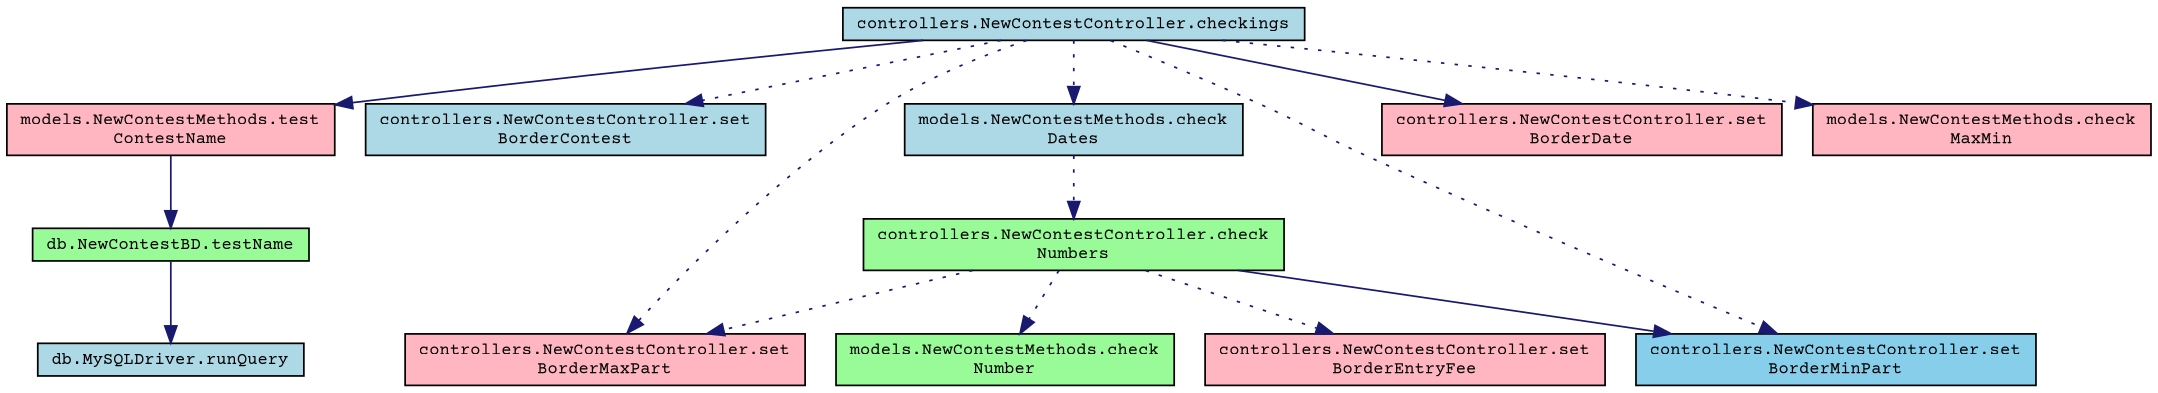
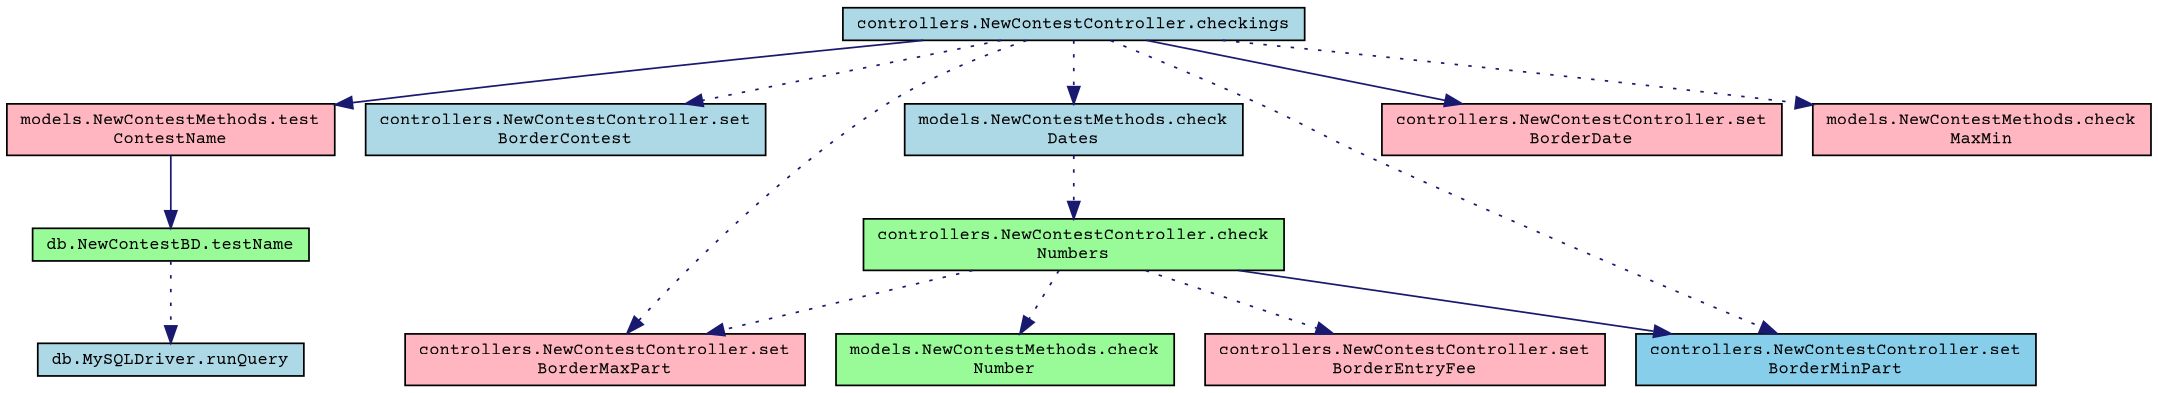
(171, 294) -> (171, 294)
